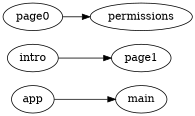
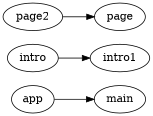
(33, 17) -> (33, 17)
(141, 17) -> (120, 17)
(141, 58) -> (120, 58)
